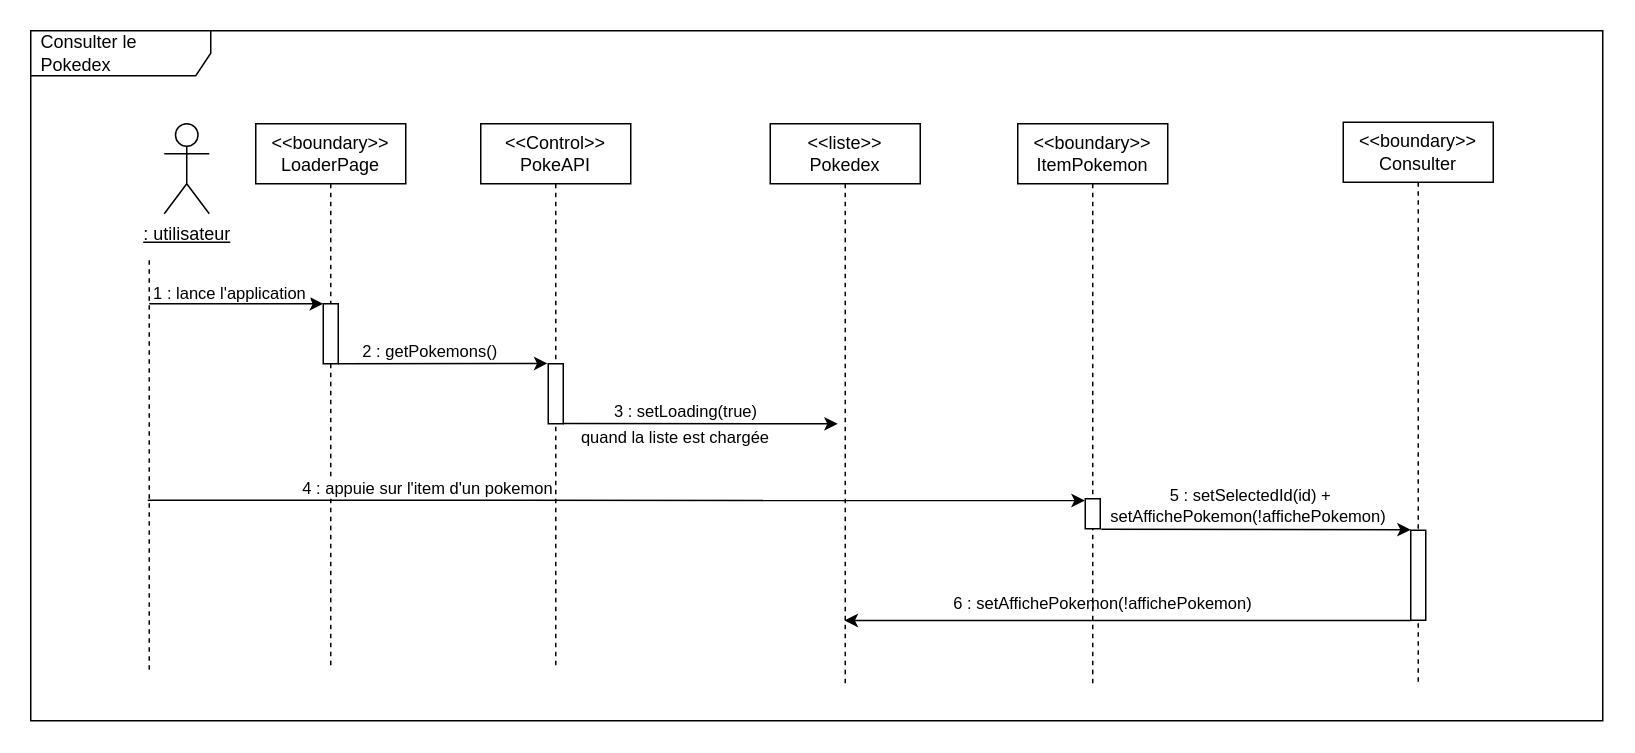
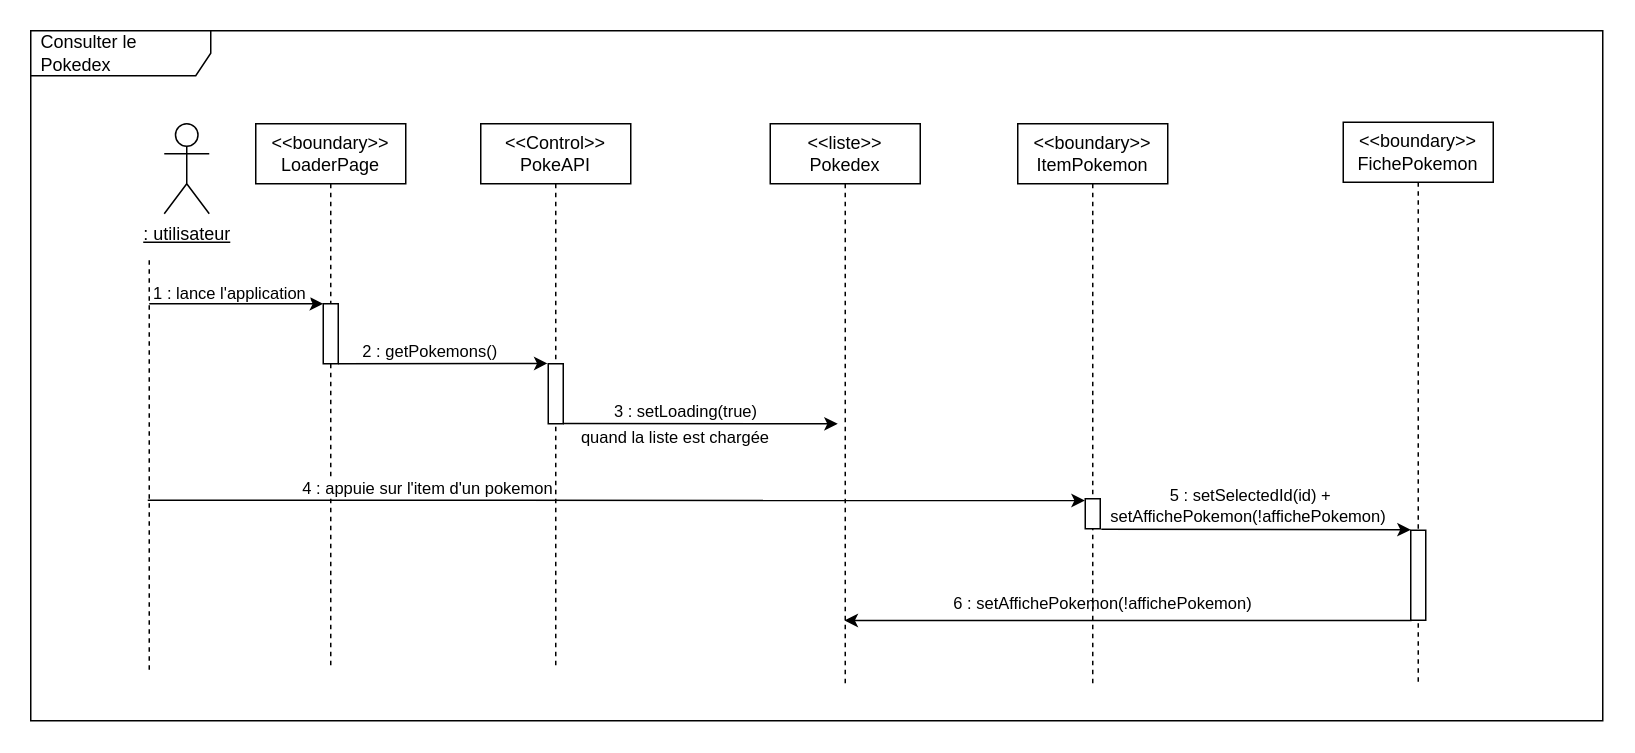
(1418, 152) -> (1418, 152)
